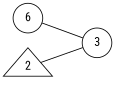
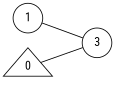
(28, 18) -> (28, 18)
(28, 67) -> (28, 67)
